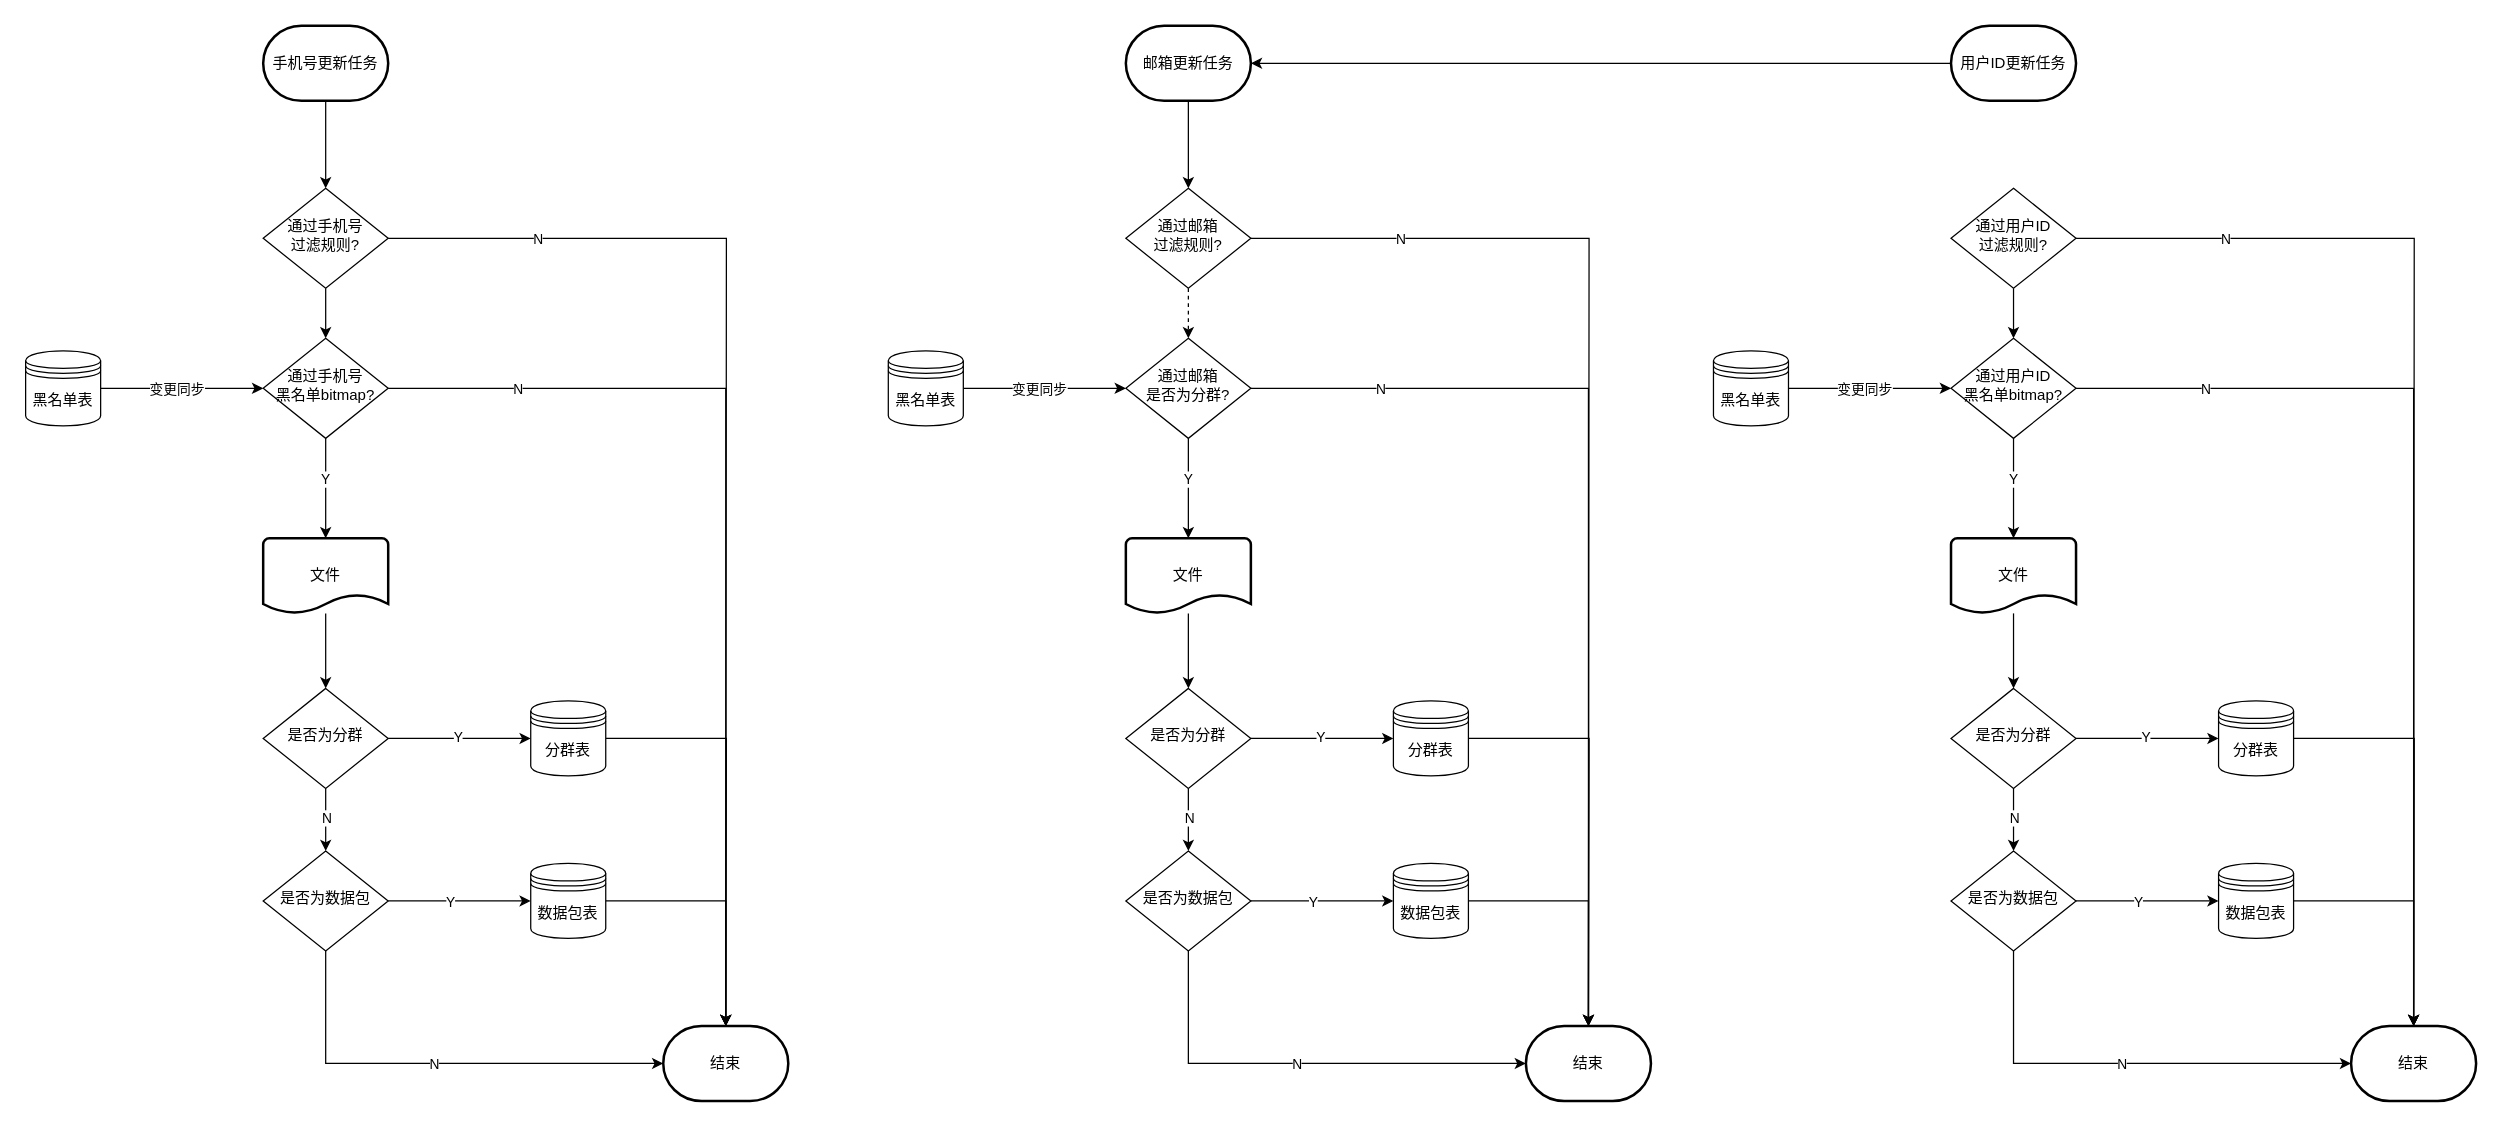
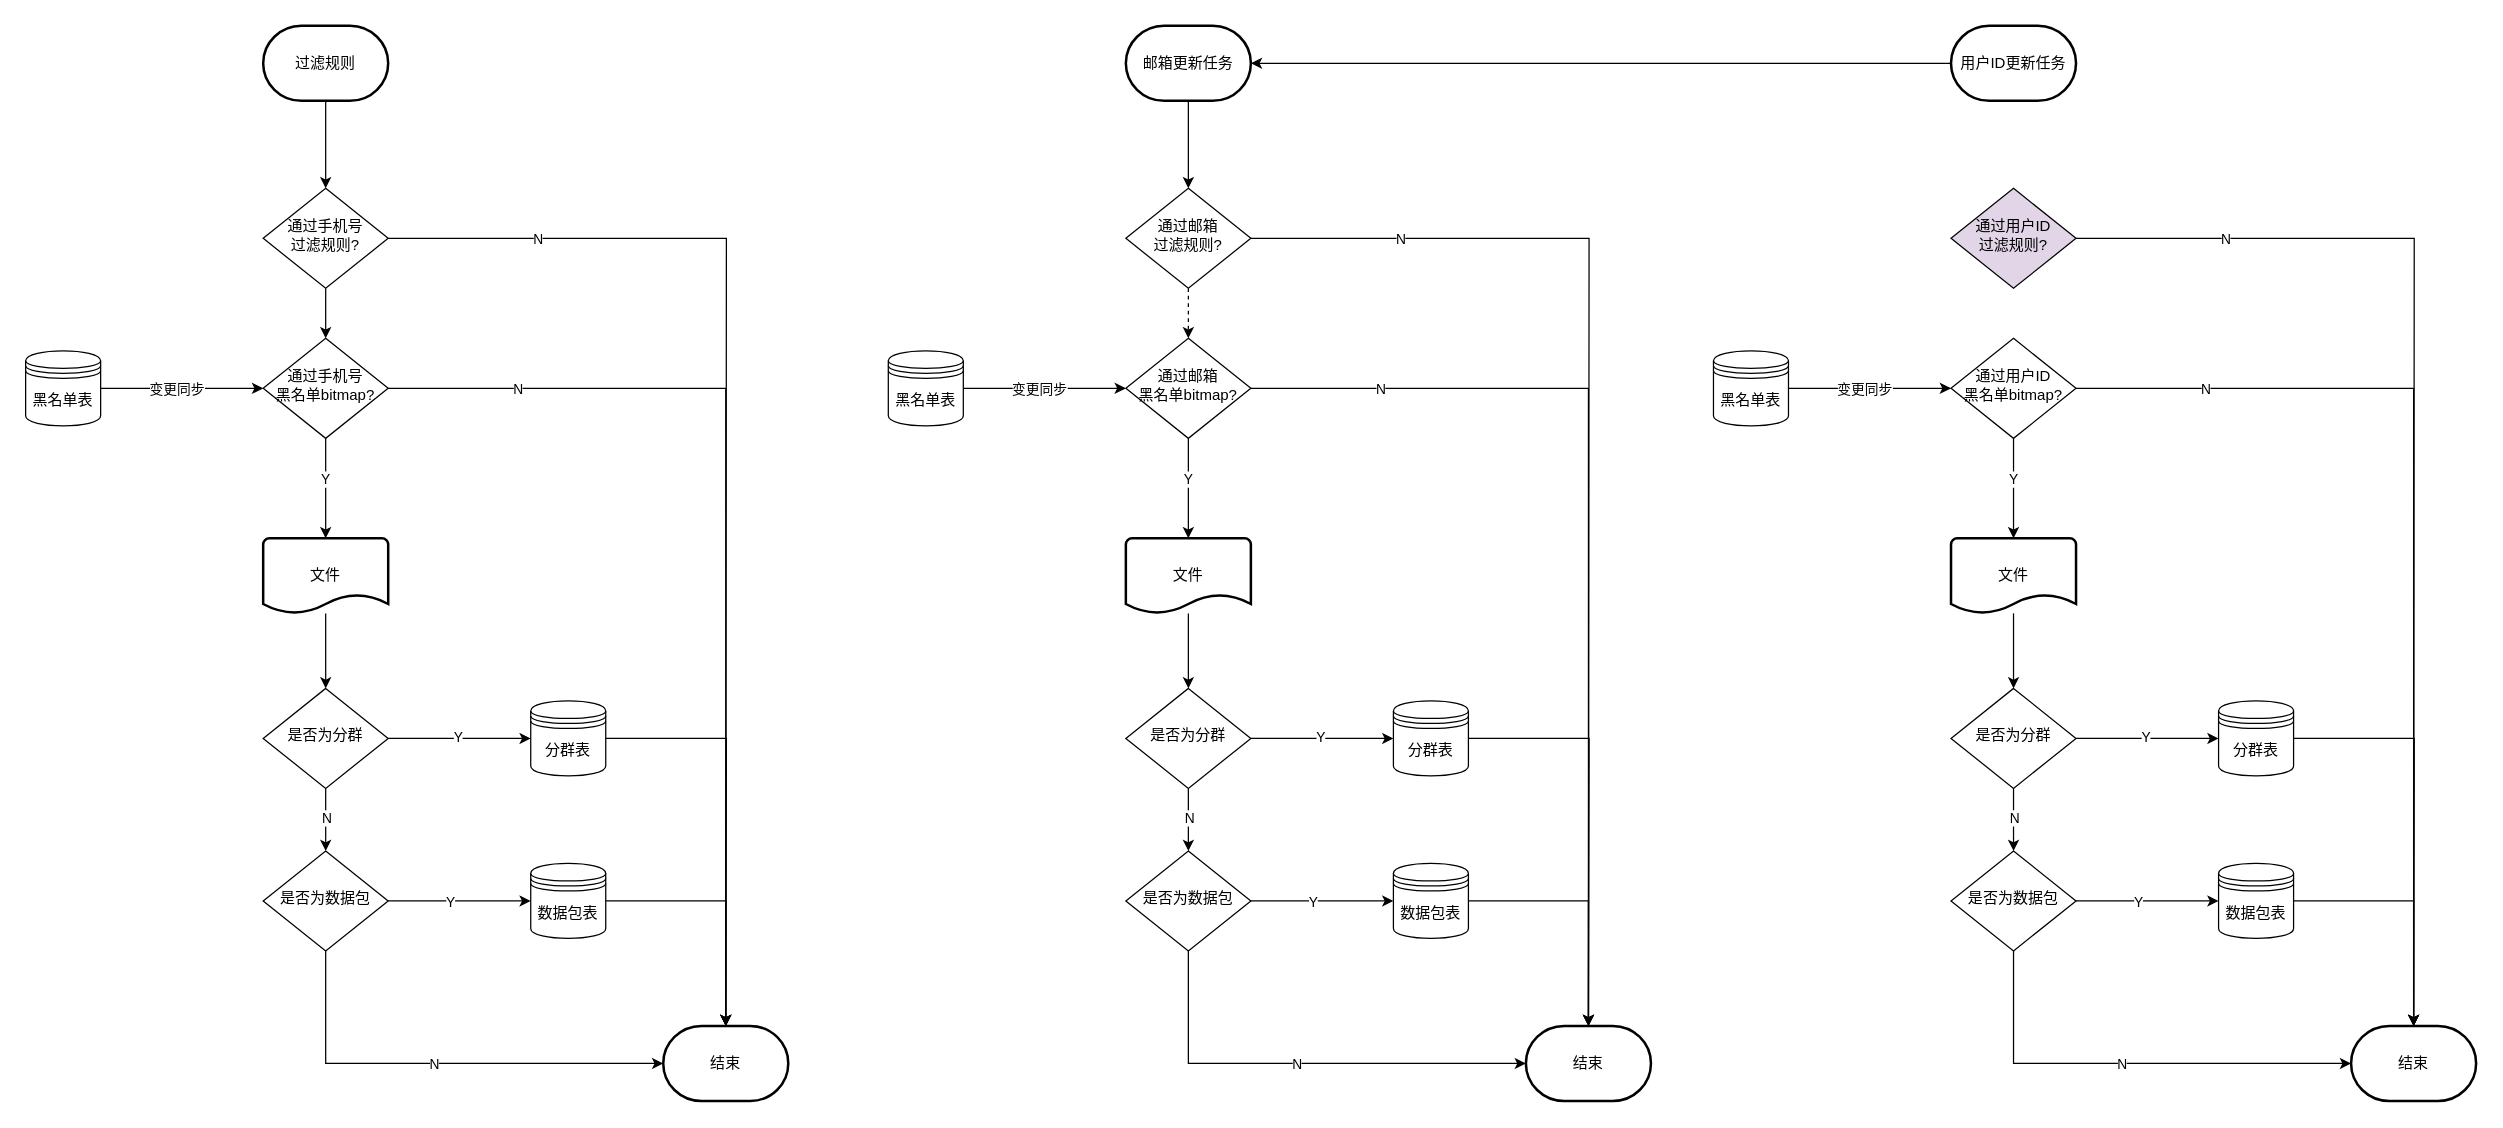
(326, 63) -> (326, 63)
(2013, 238) -> (2013, 238)
(2013, 309) -> none
(1188, 386) -> (1188, 386)
